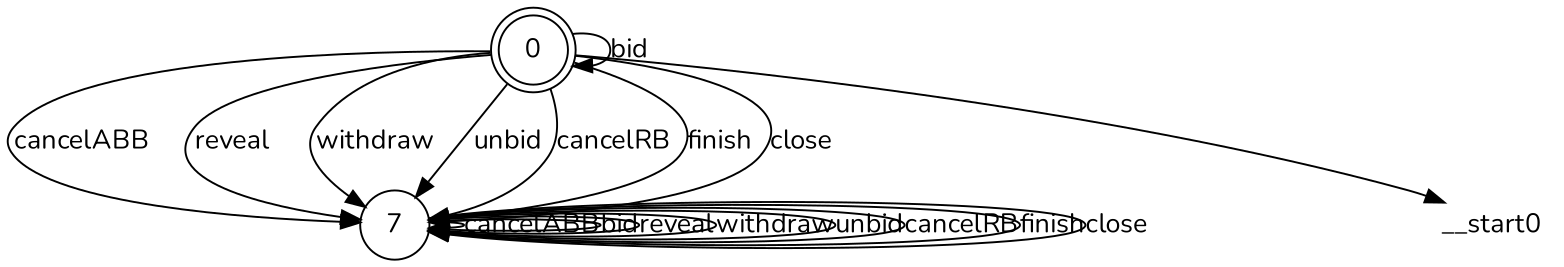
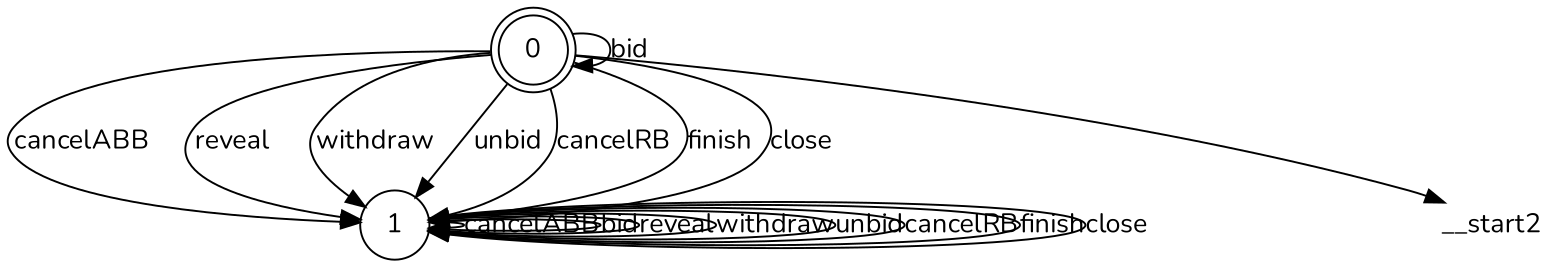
(395, 225) -> (395, 225)
(1491, 225) -> (1491, 225)
